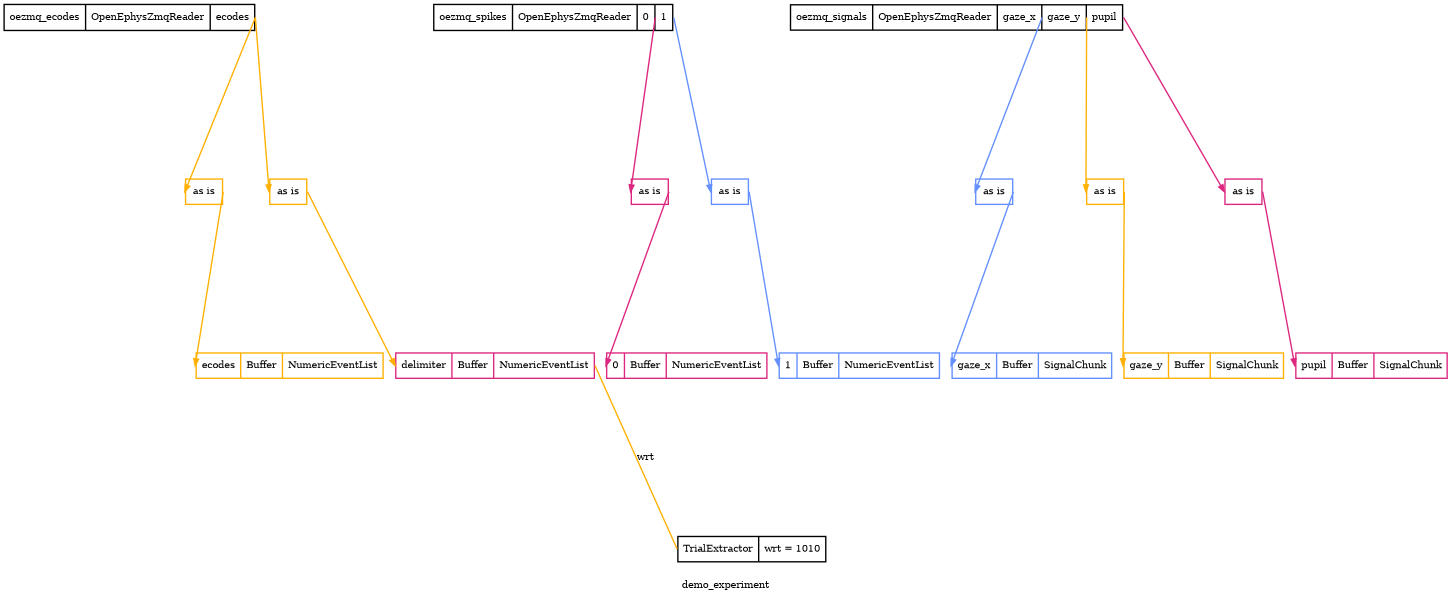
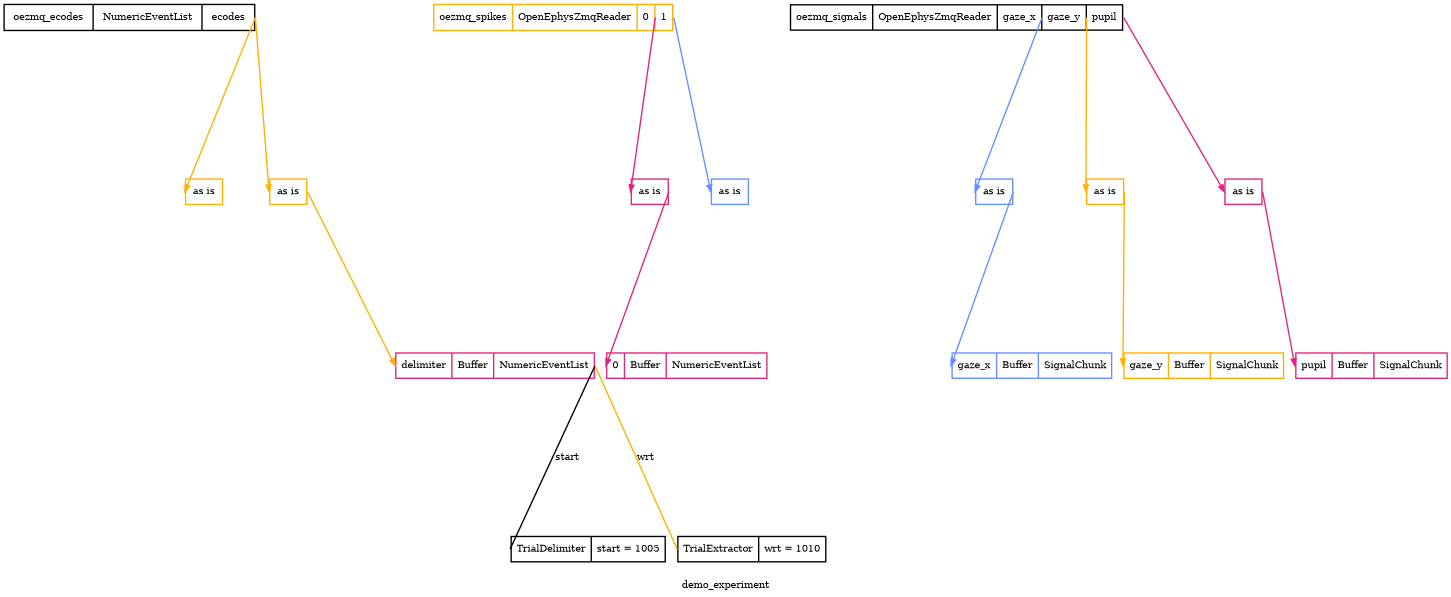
(148, 17) -> (148, 17)
(553, 17) -> (553, 17)
(290, 366) -> none
(859, 366) -> none
none -> (588, 549)
